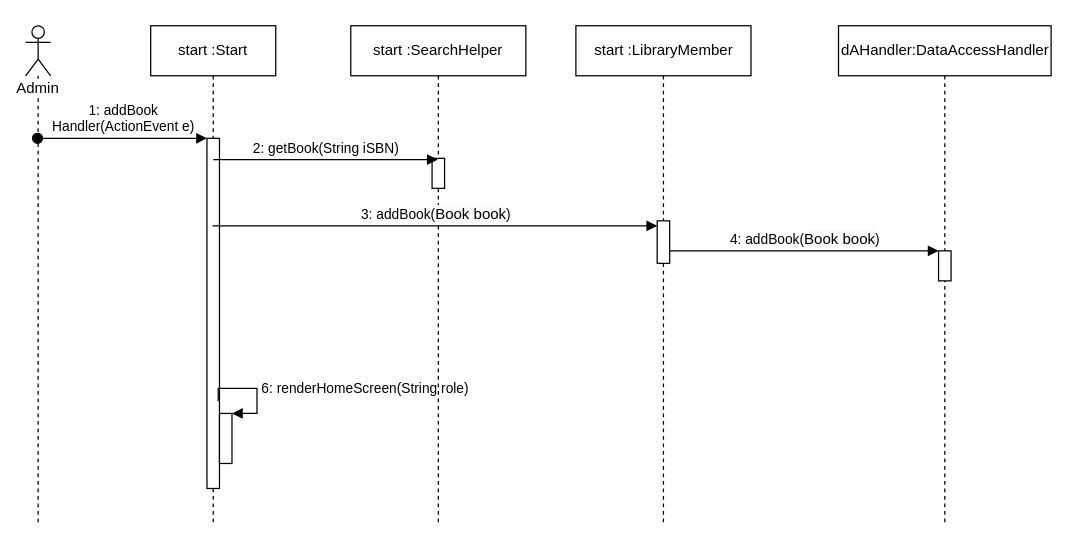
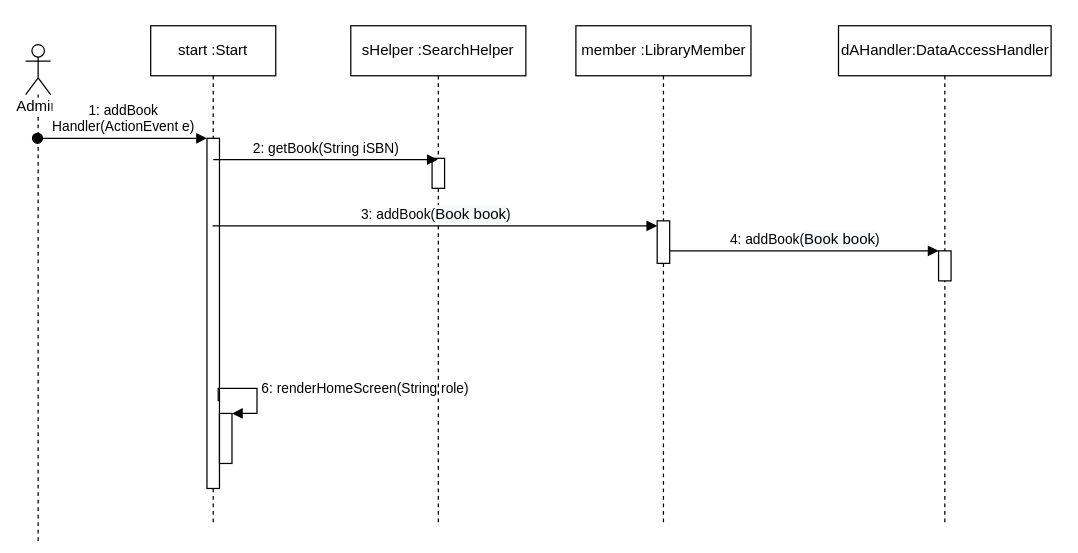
(438, 51) -> (438, 51)
(664, 51) -> (664, 51)
(38, 276) -> (38, 294)
